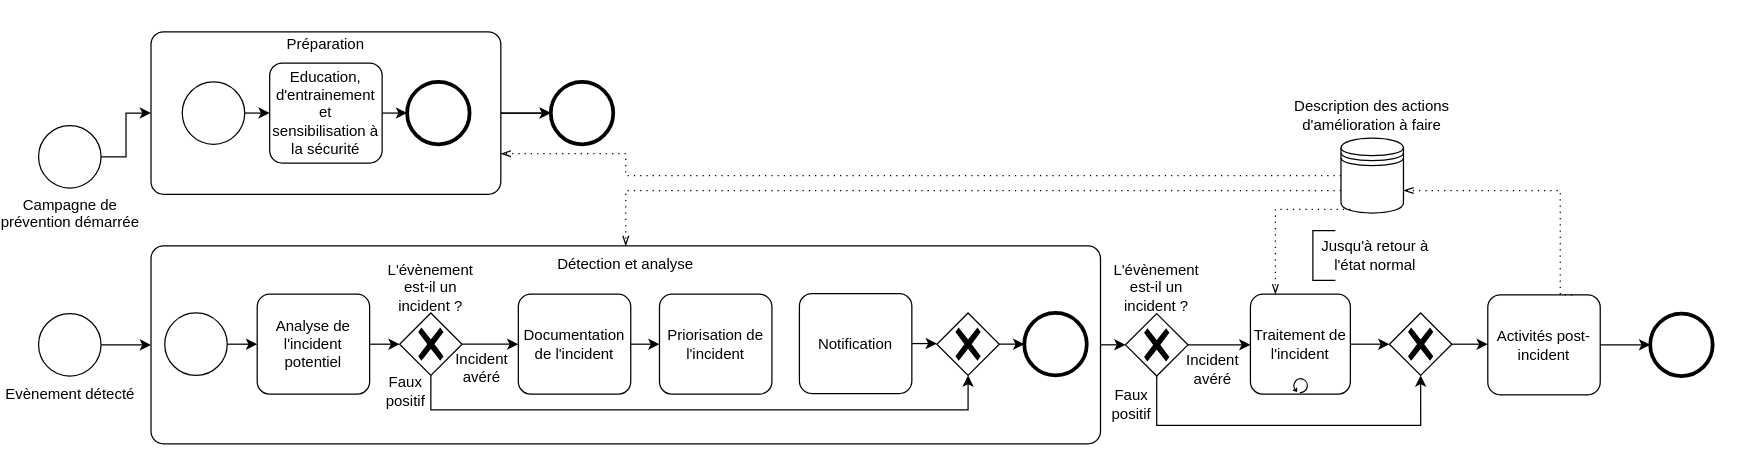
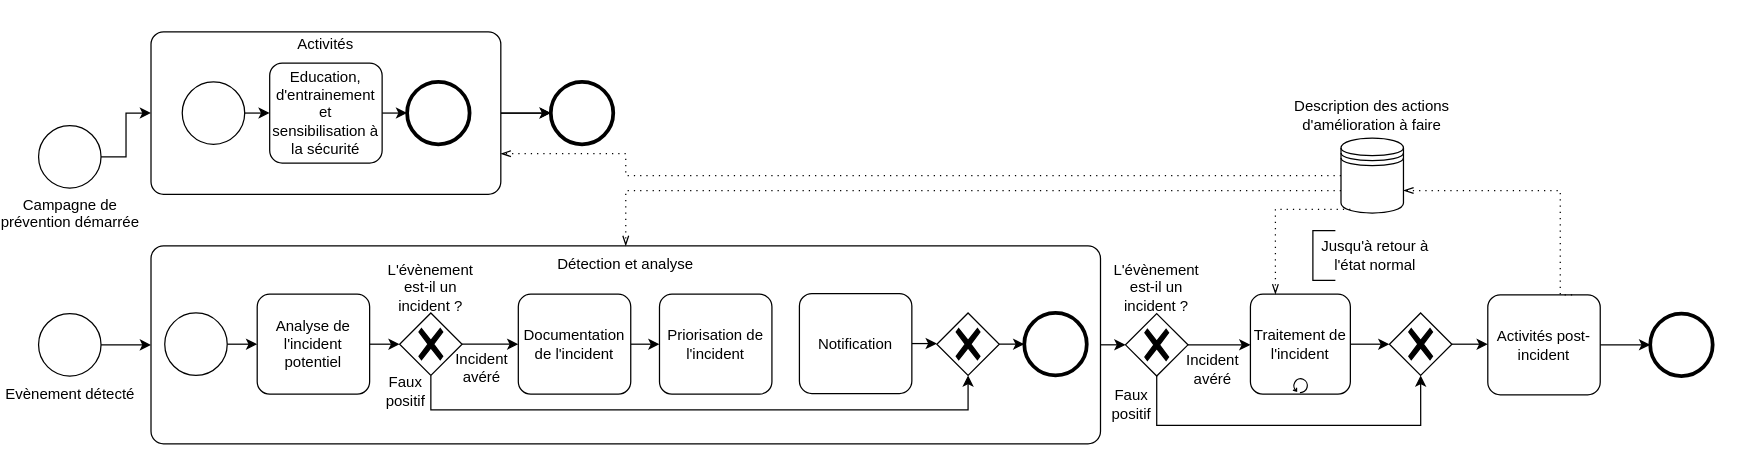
(326, 44) -> (326, 44)
